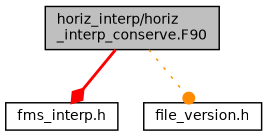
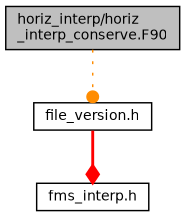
(99, 69) -> (93, 148)
